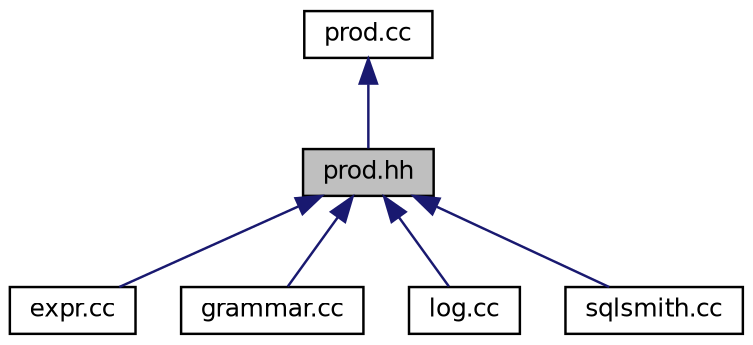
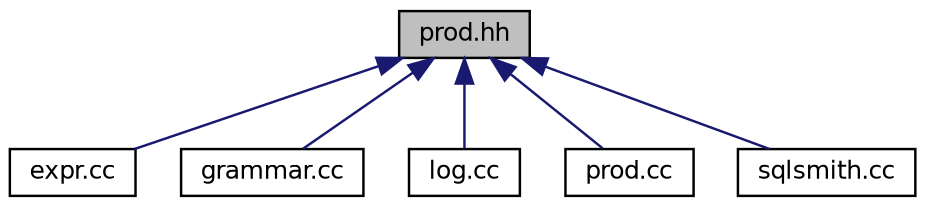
(368, 116) -> (557, 111)
